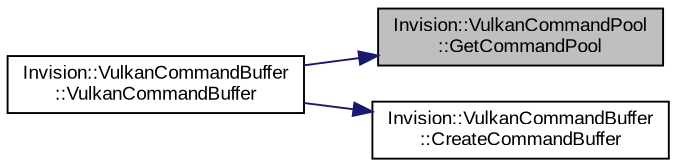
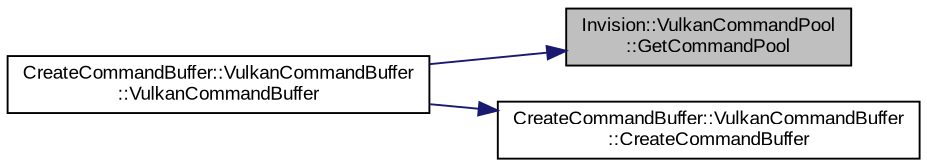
(156, 85) -> (219, 85)
(521, 130) -> (709, 130)
